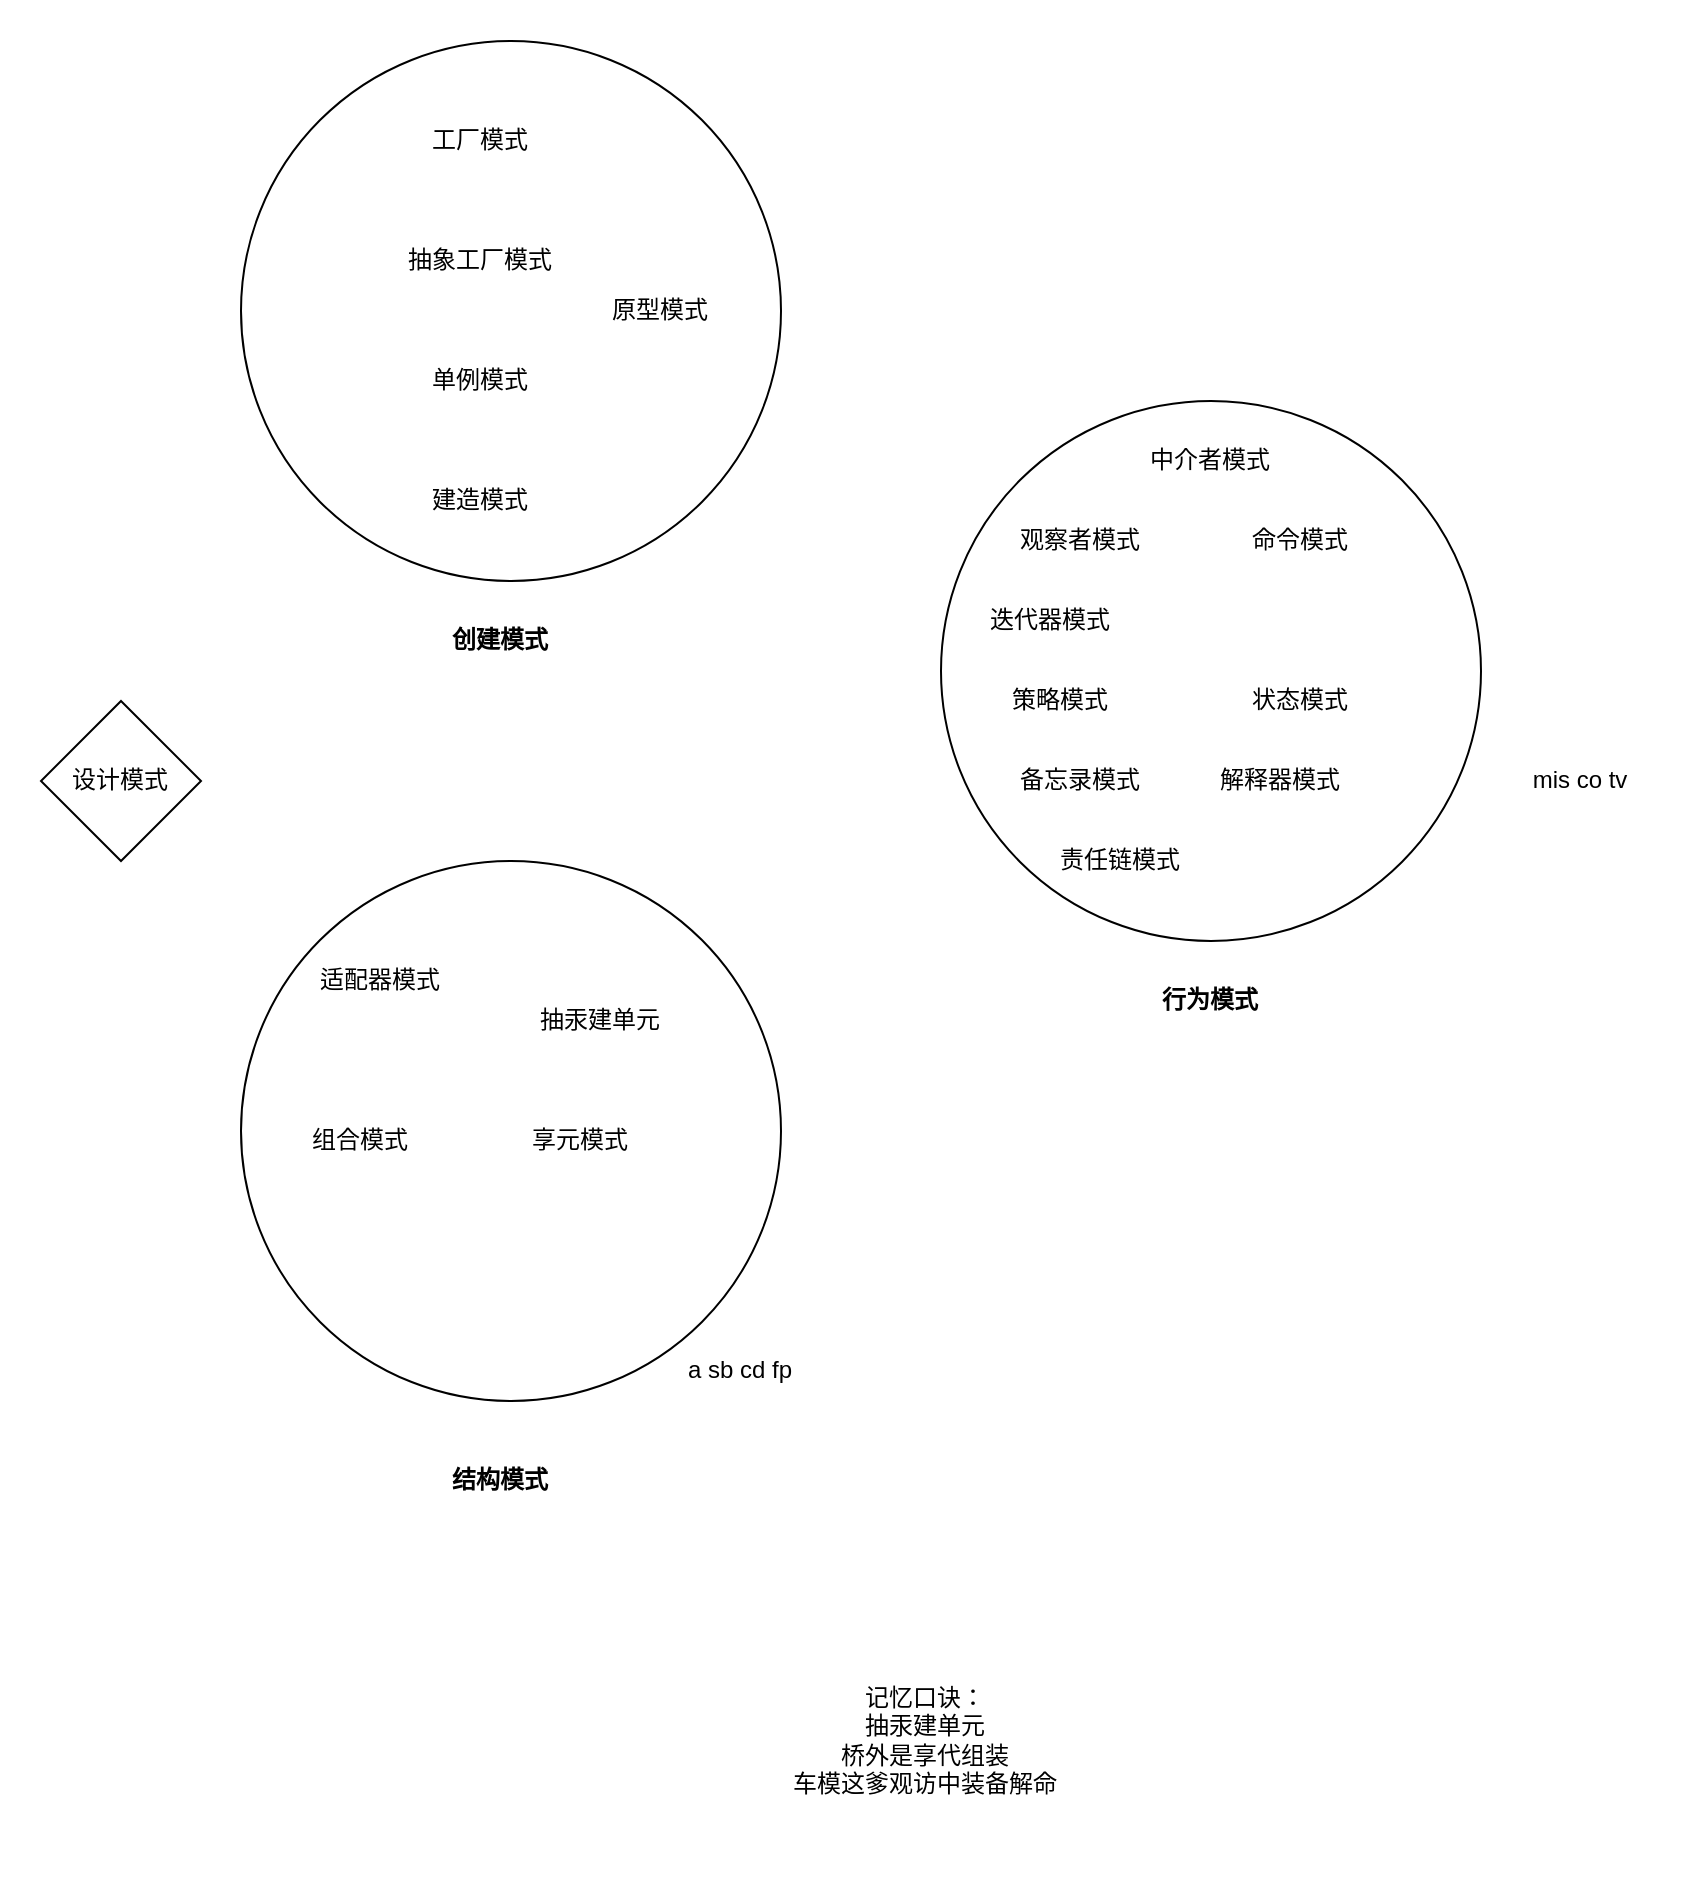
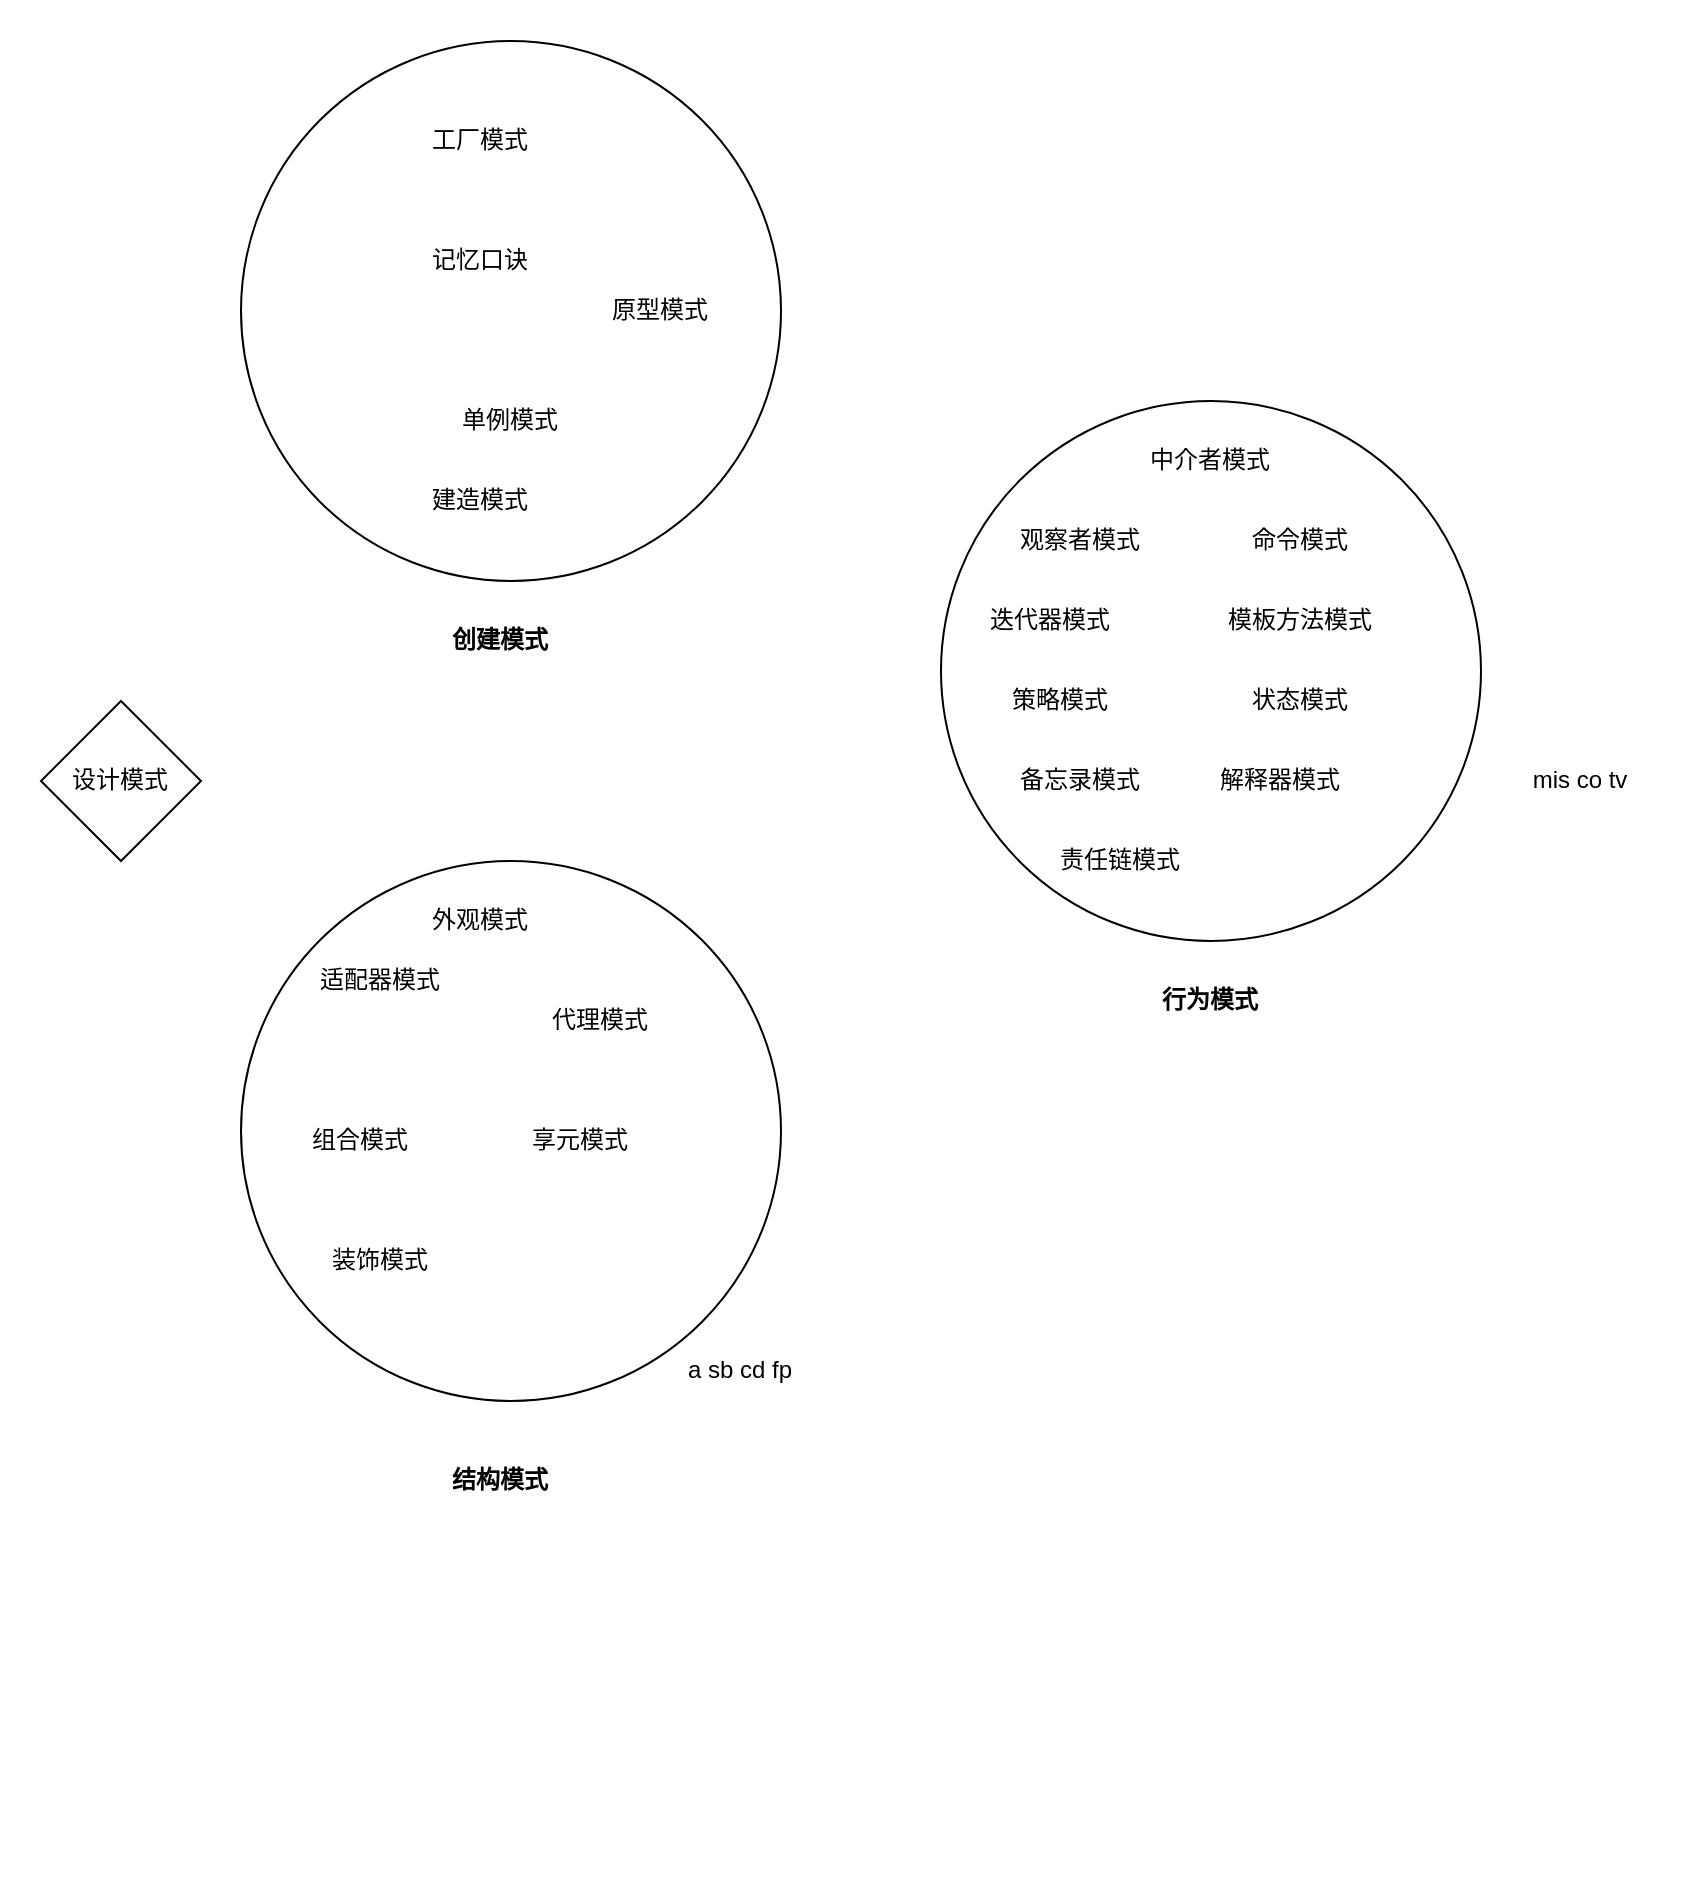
(481, 261) -> (481, 261)
(481, 381) -> (511, 421)
none -> (1301, 621)
none -> (481, 921)
(601, 1021) -> (601, 1021)
none -> (381, 1261)
(926, 1741) -> none
